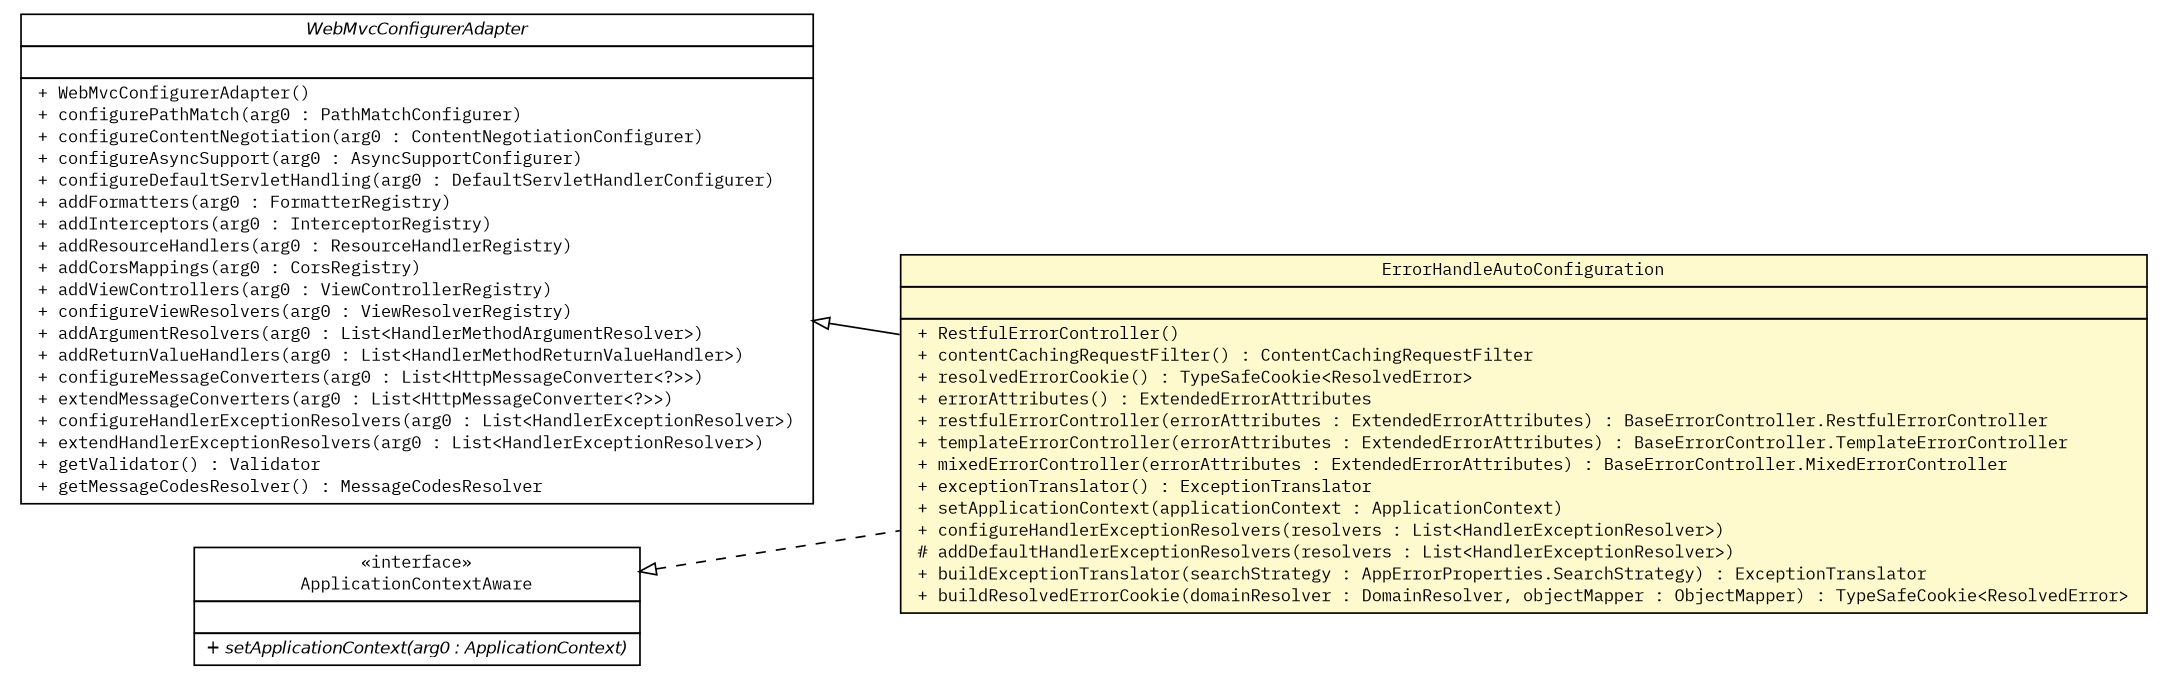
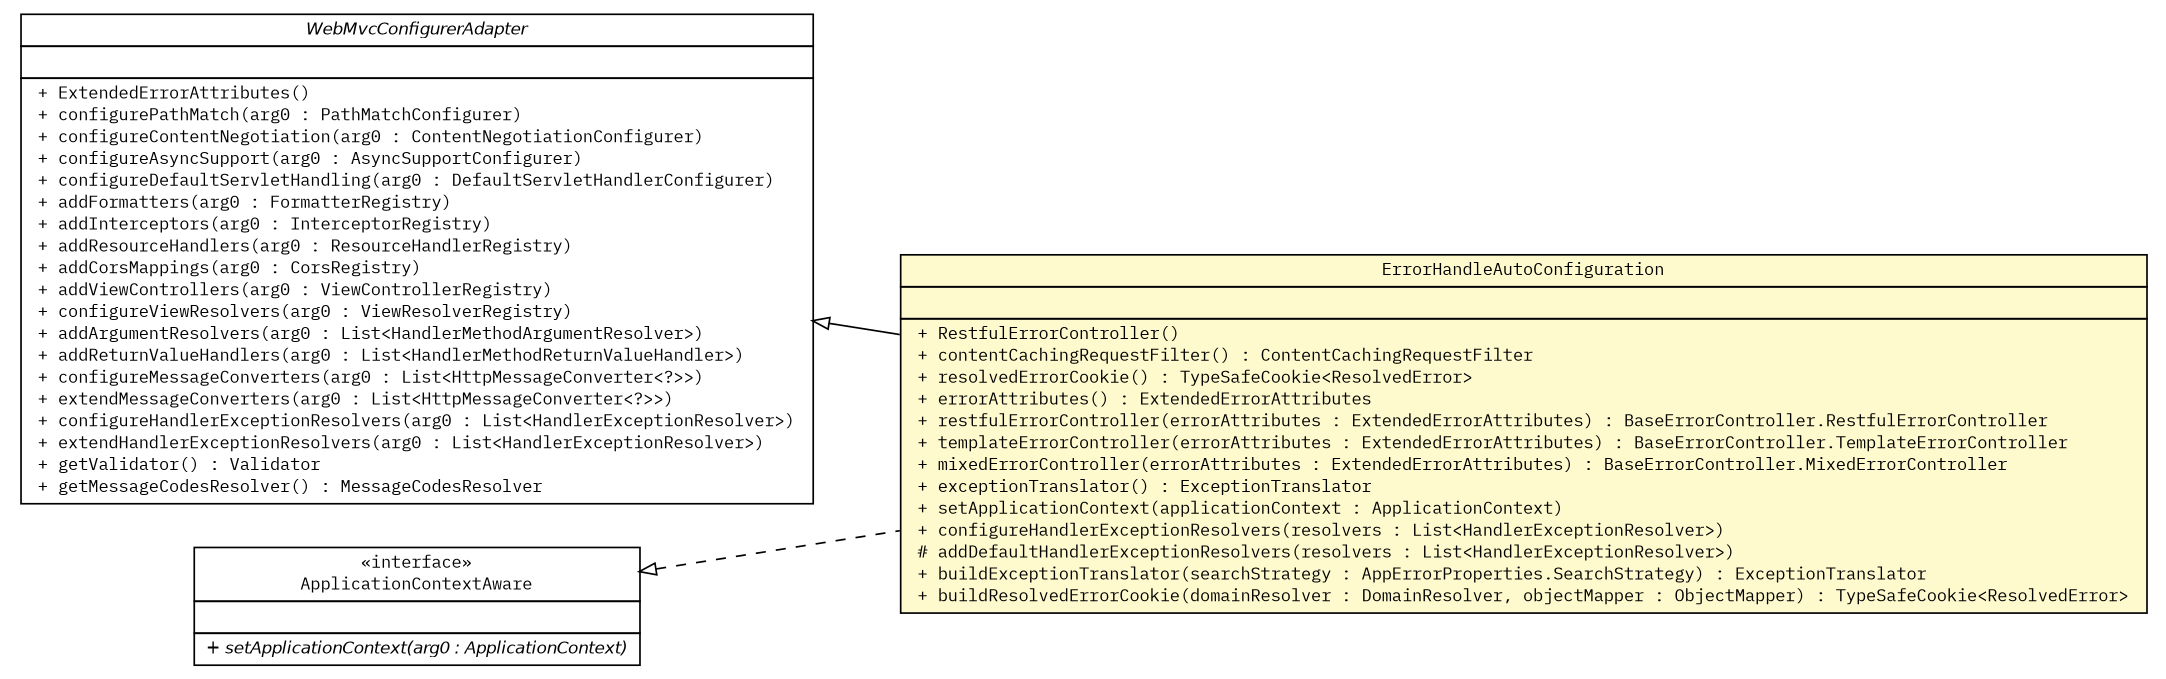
(175, 93) -> (175, 93)
